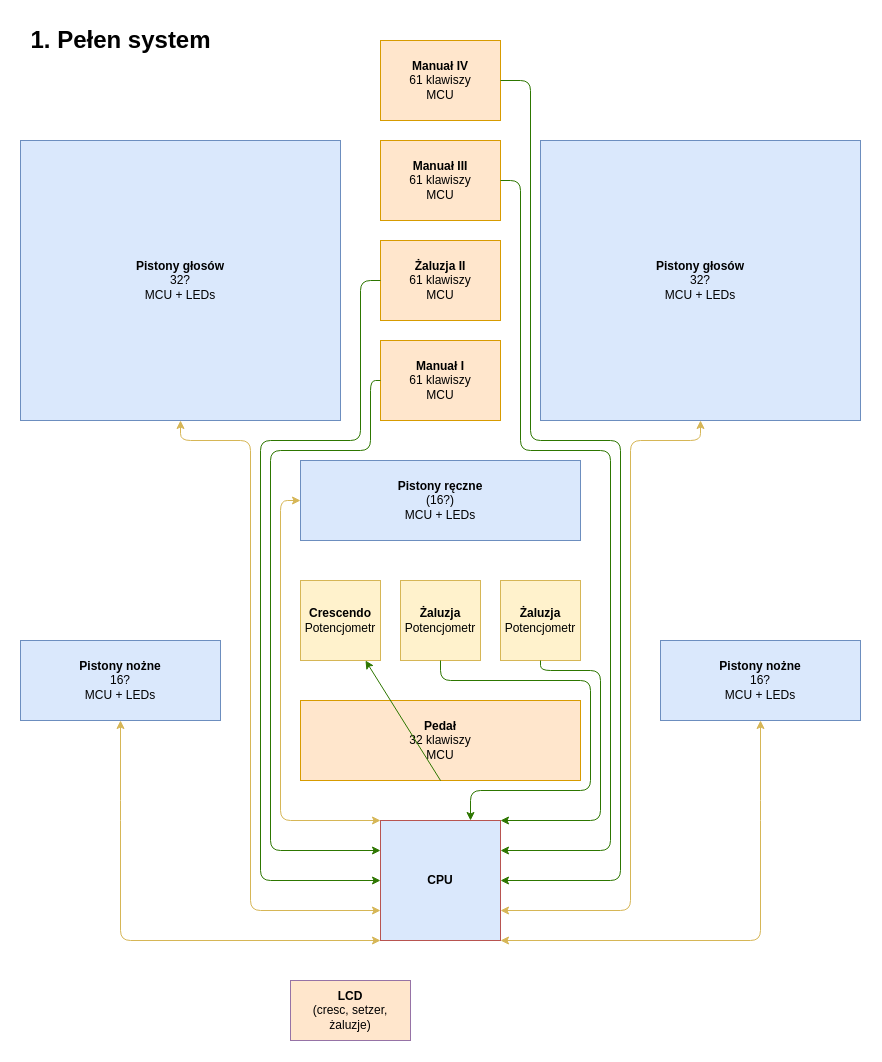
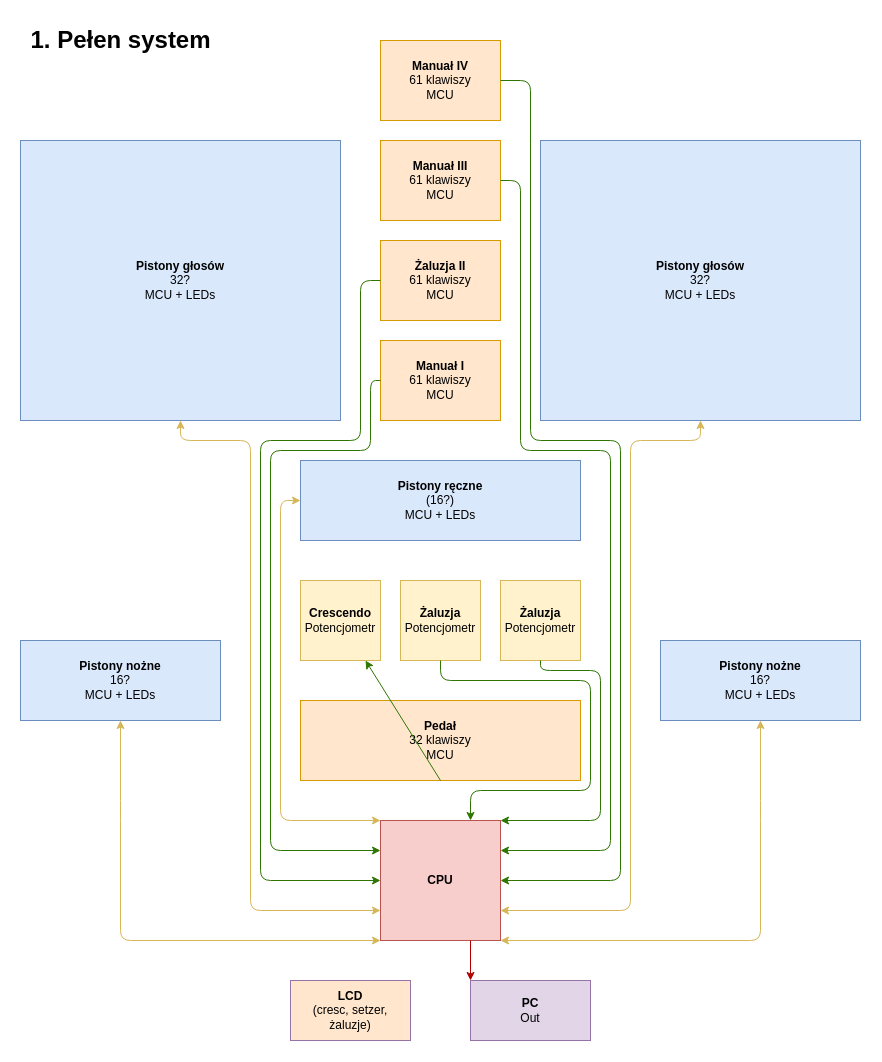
(441, 881) -> (441, 881)
none -> (471, 957)
none -> (531, 1011)
